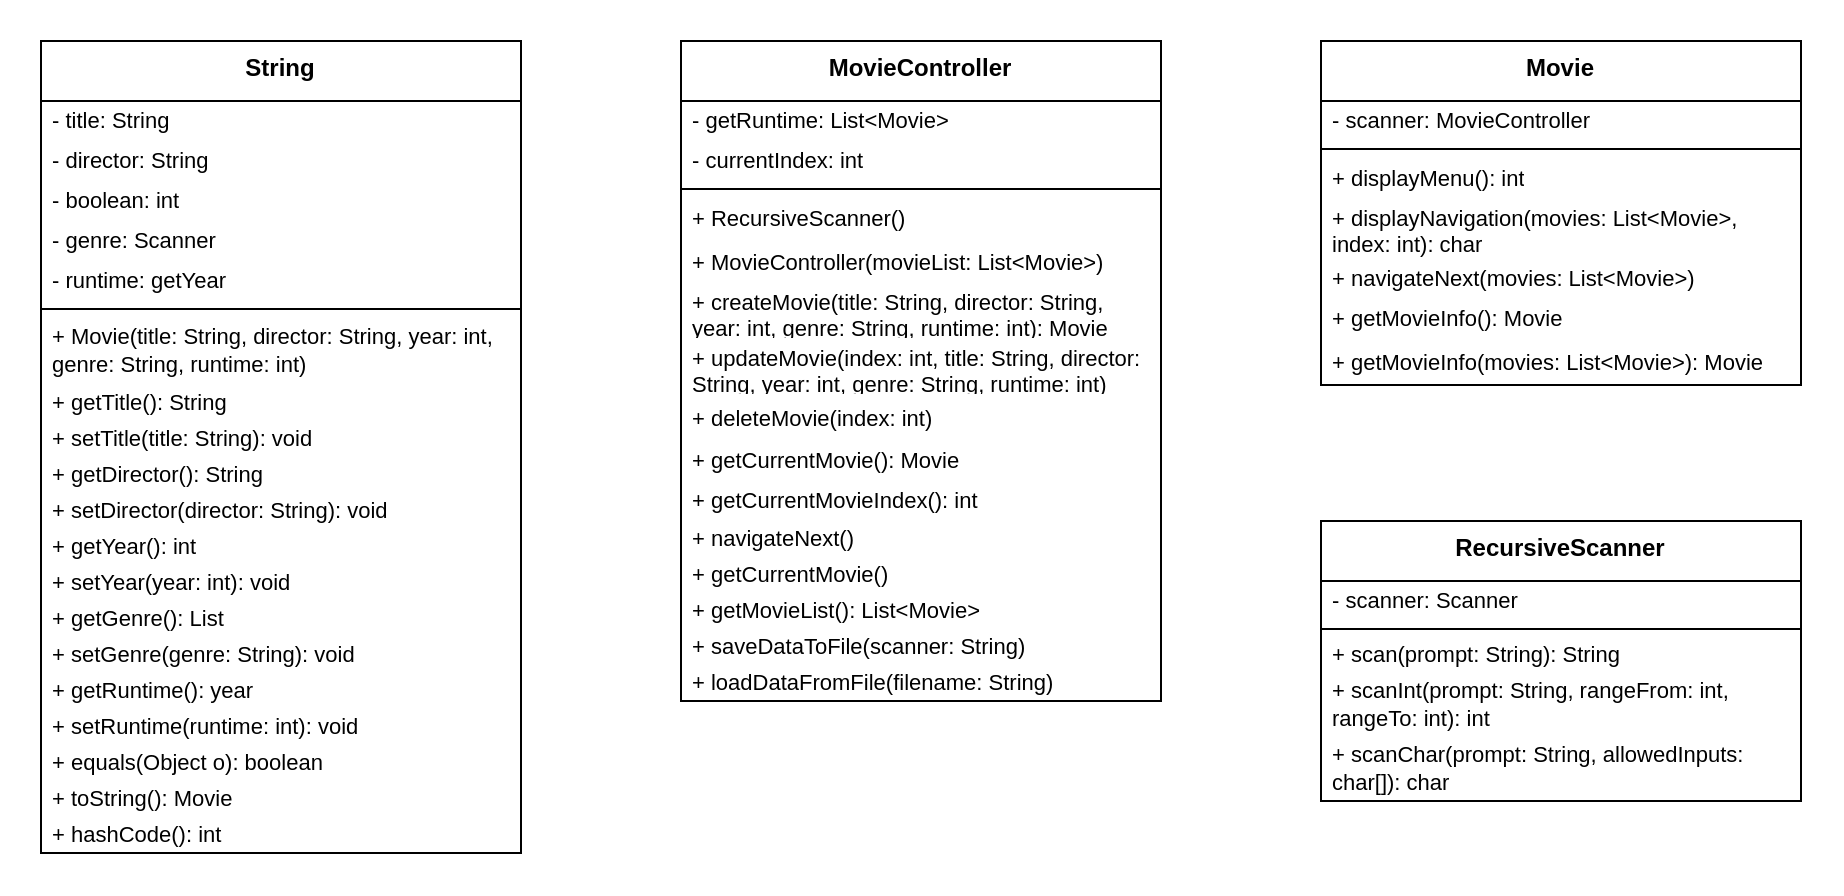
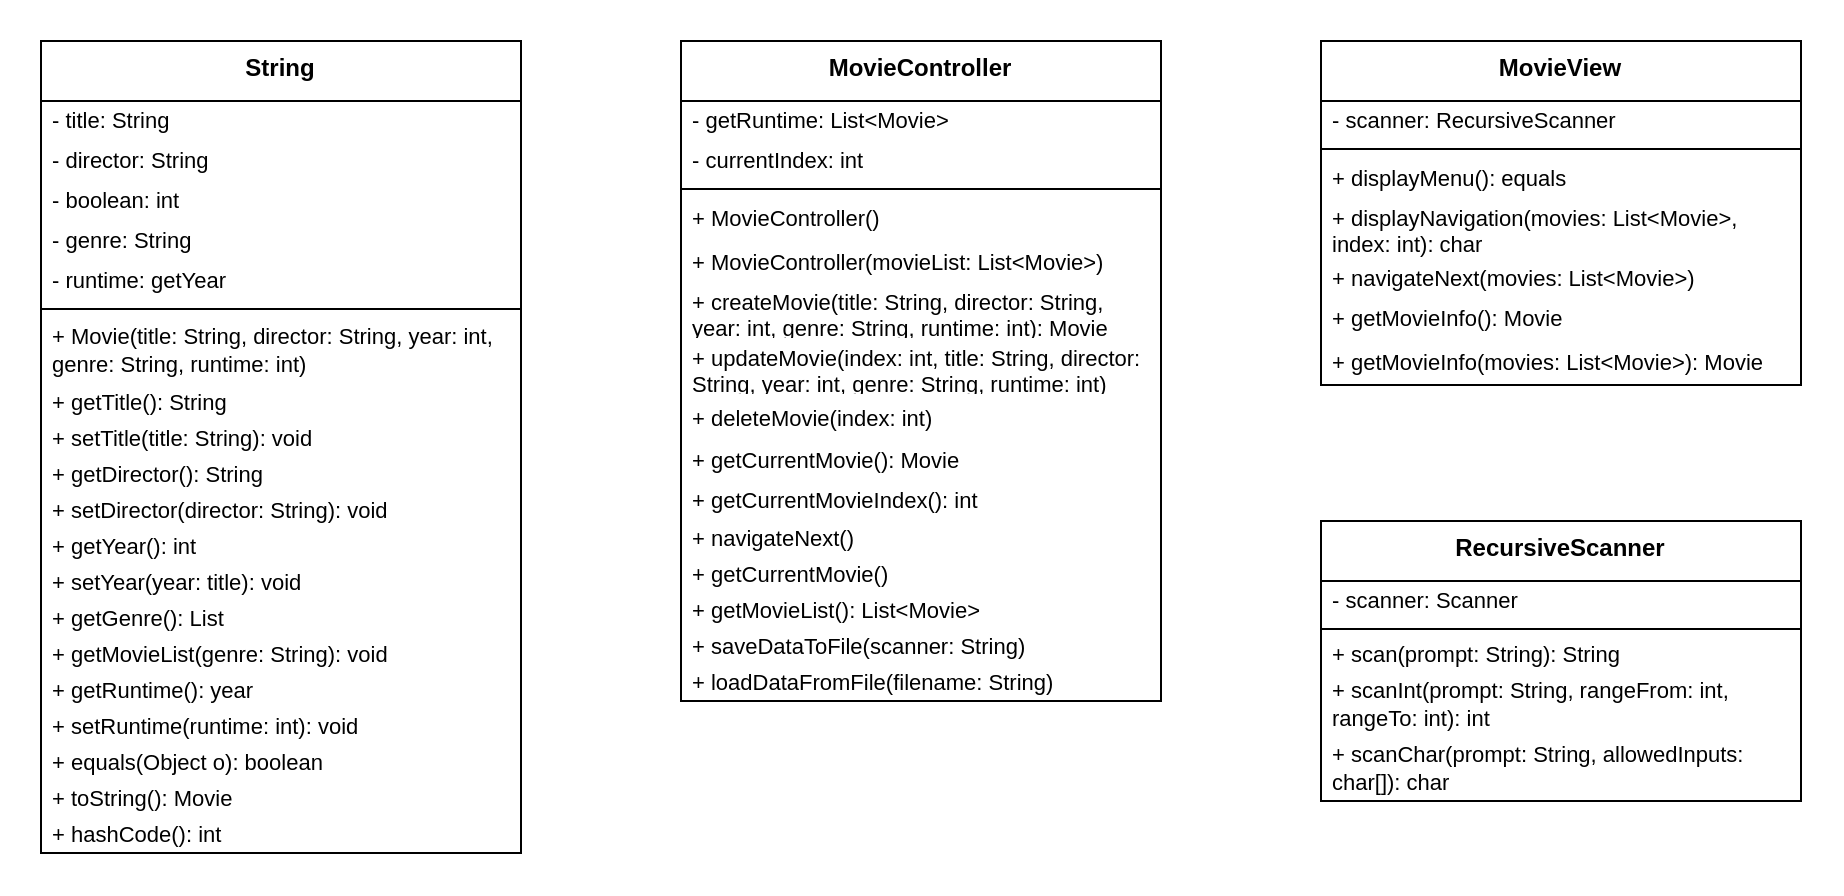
(1561, 69) -> (1561, 69)
(1476, 121) -> (1488, 121)
(1442, 179) -> (1460, 179)
(813, 219) -> (801, 219)
(143, 241) -> (134, 241)
(196, 583) -> (205, 583)
(227, 655) -> (246, 655)
